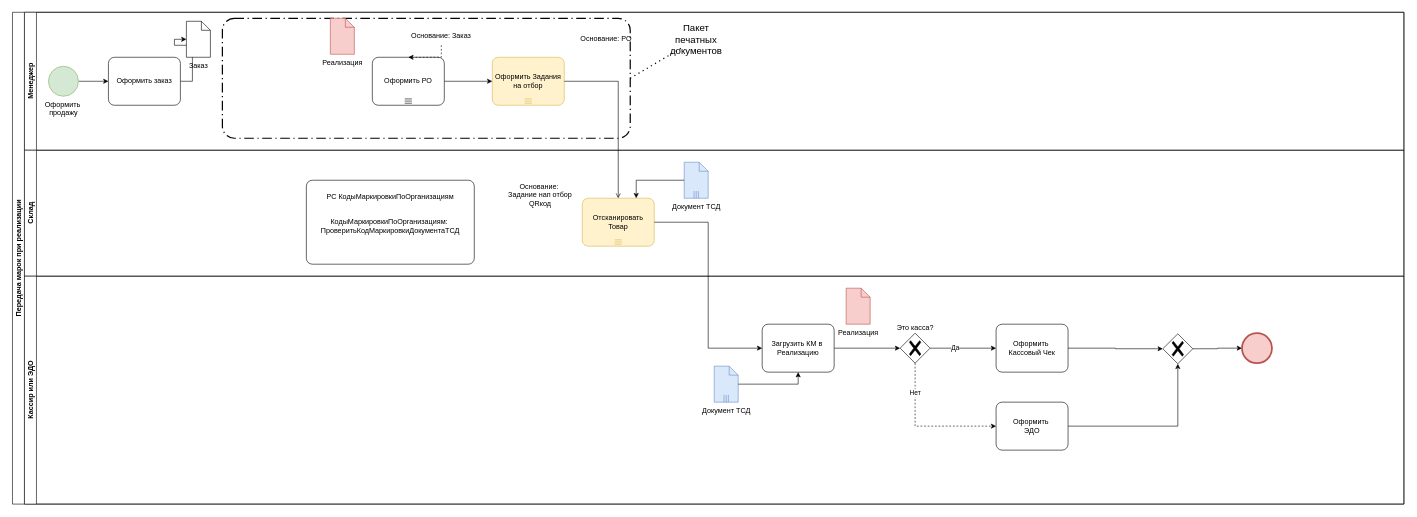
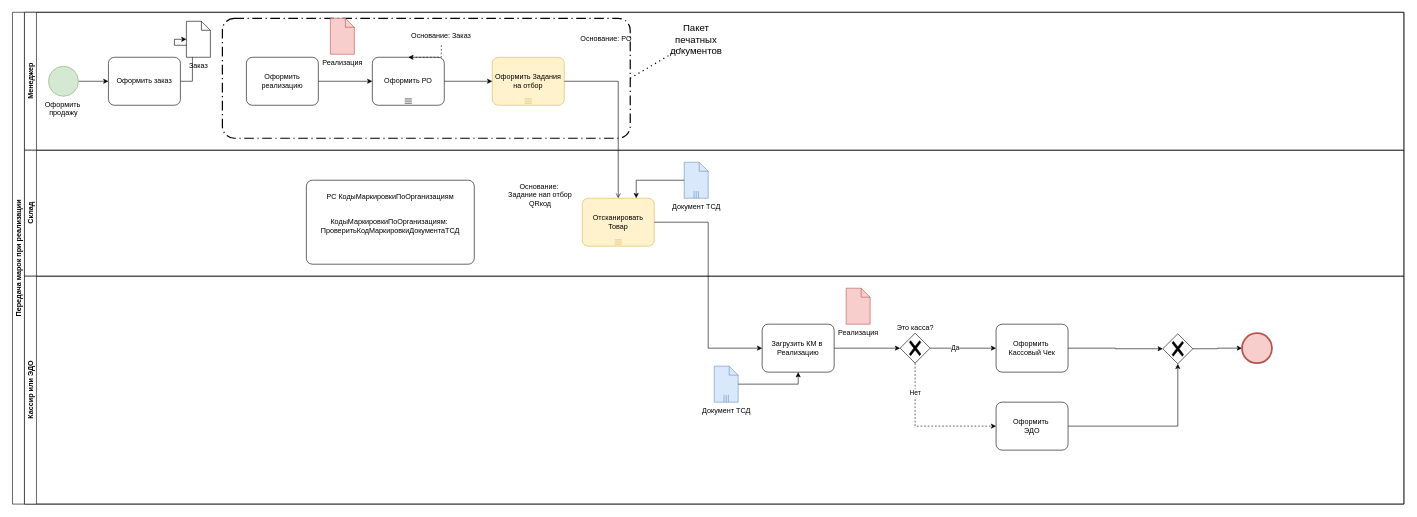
none -> (282, 81)
none -> (366, 81)
